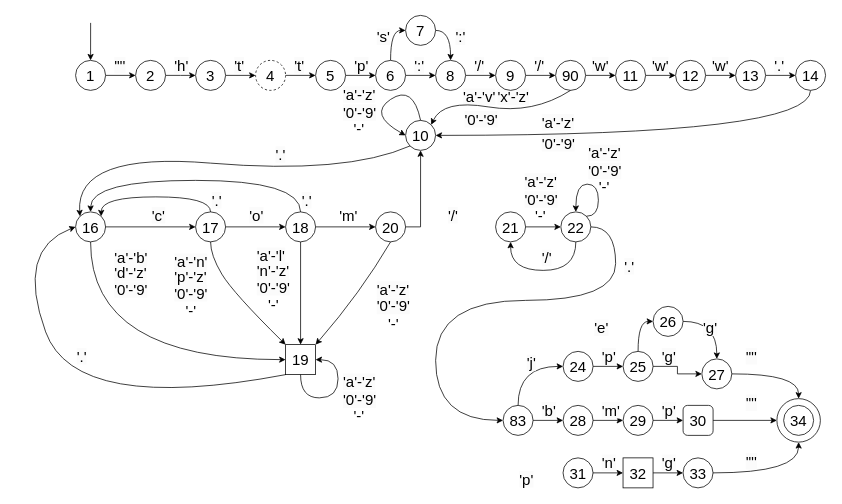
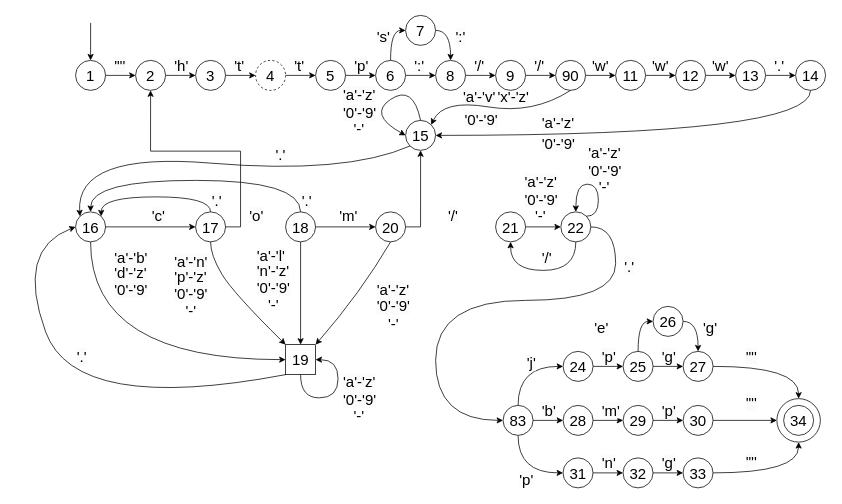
(420, 135) -> (420, 135)
(240, 227) -> (240, 190)
(717, 374) -> (698, 366)
(698, 420) -> (698, 420)
none -> (528, 464)
(638, 473) -> (638, 473)
